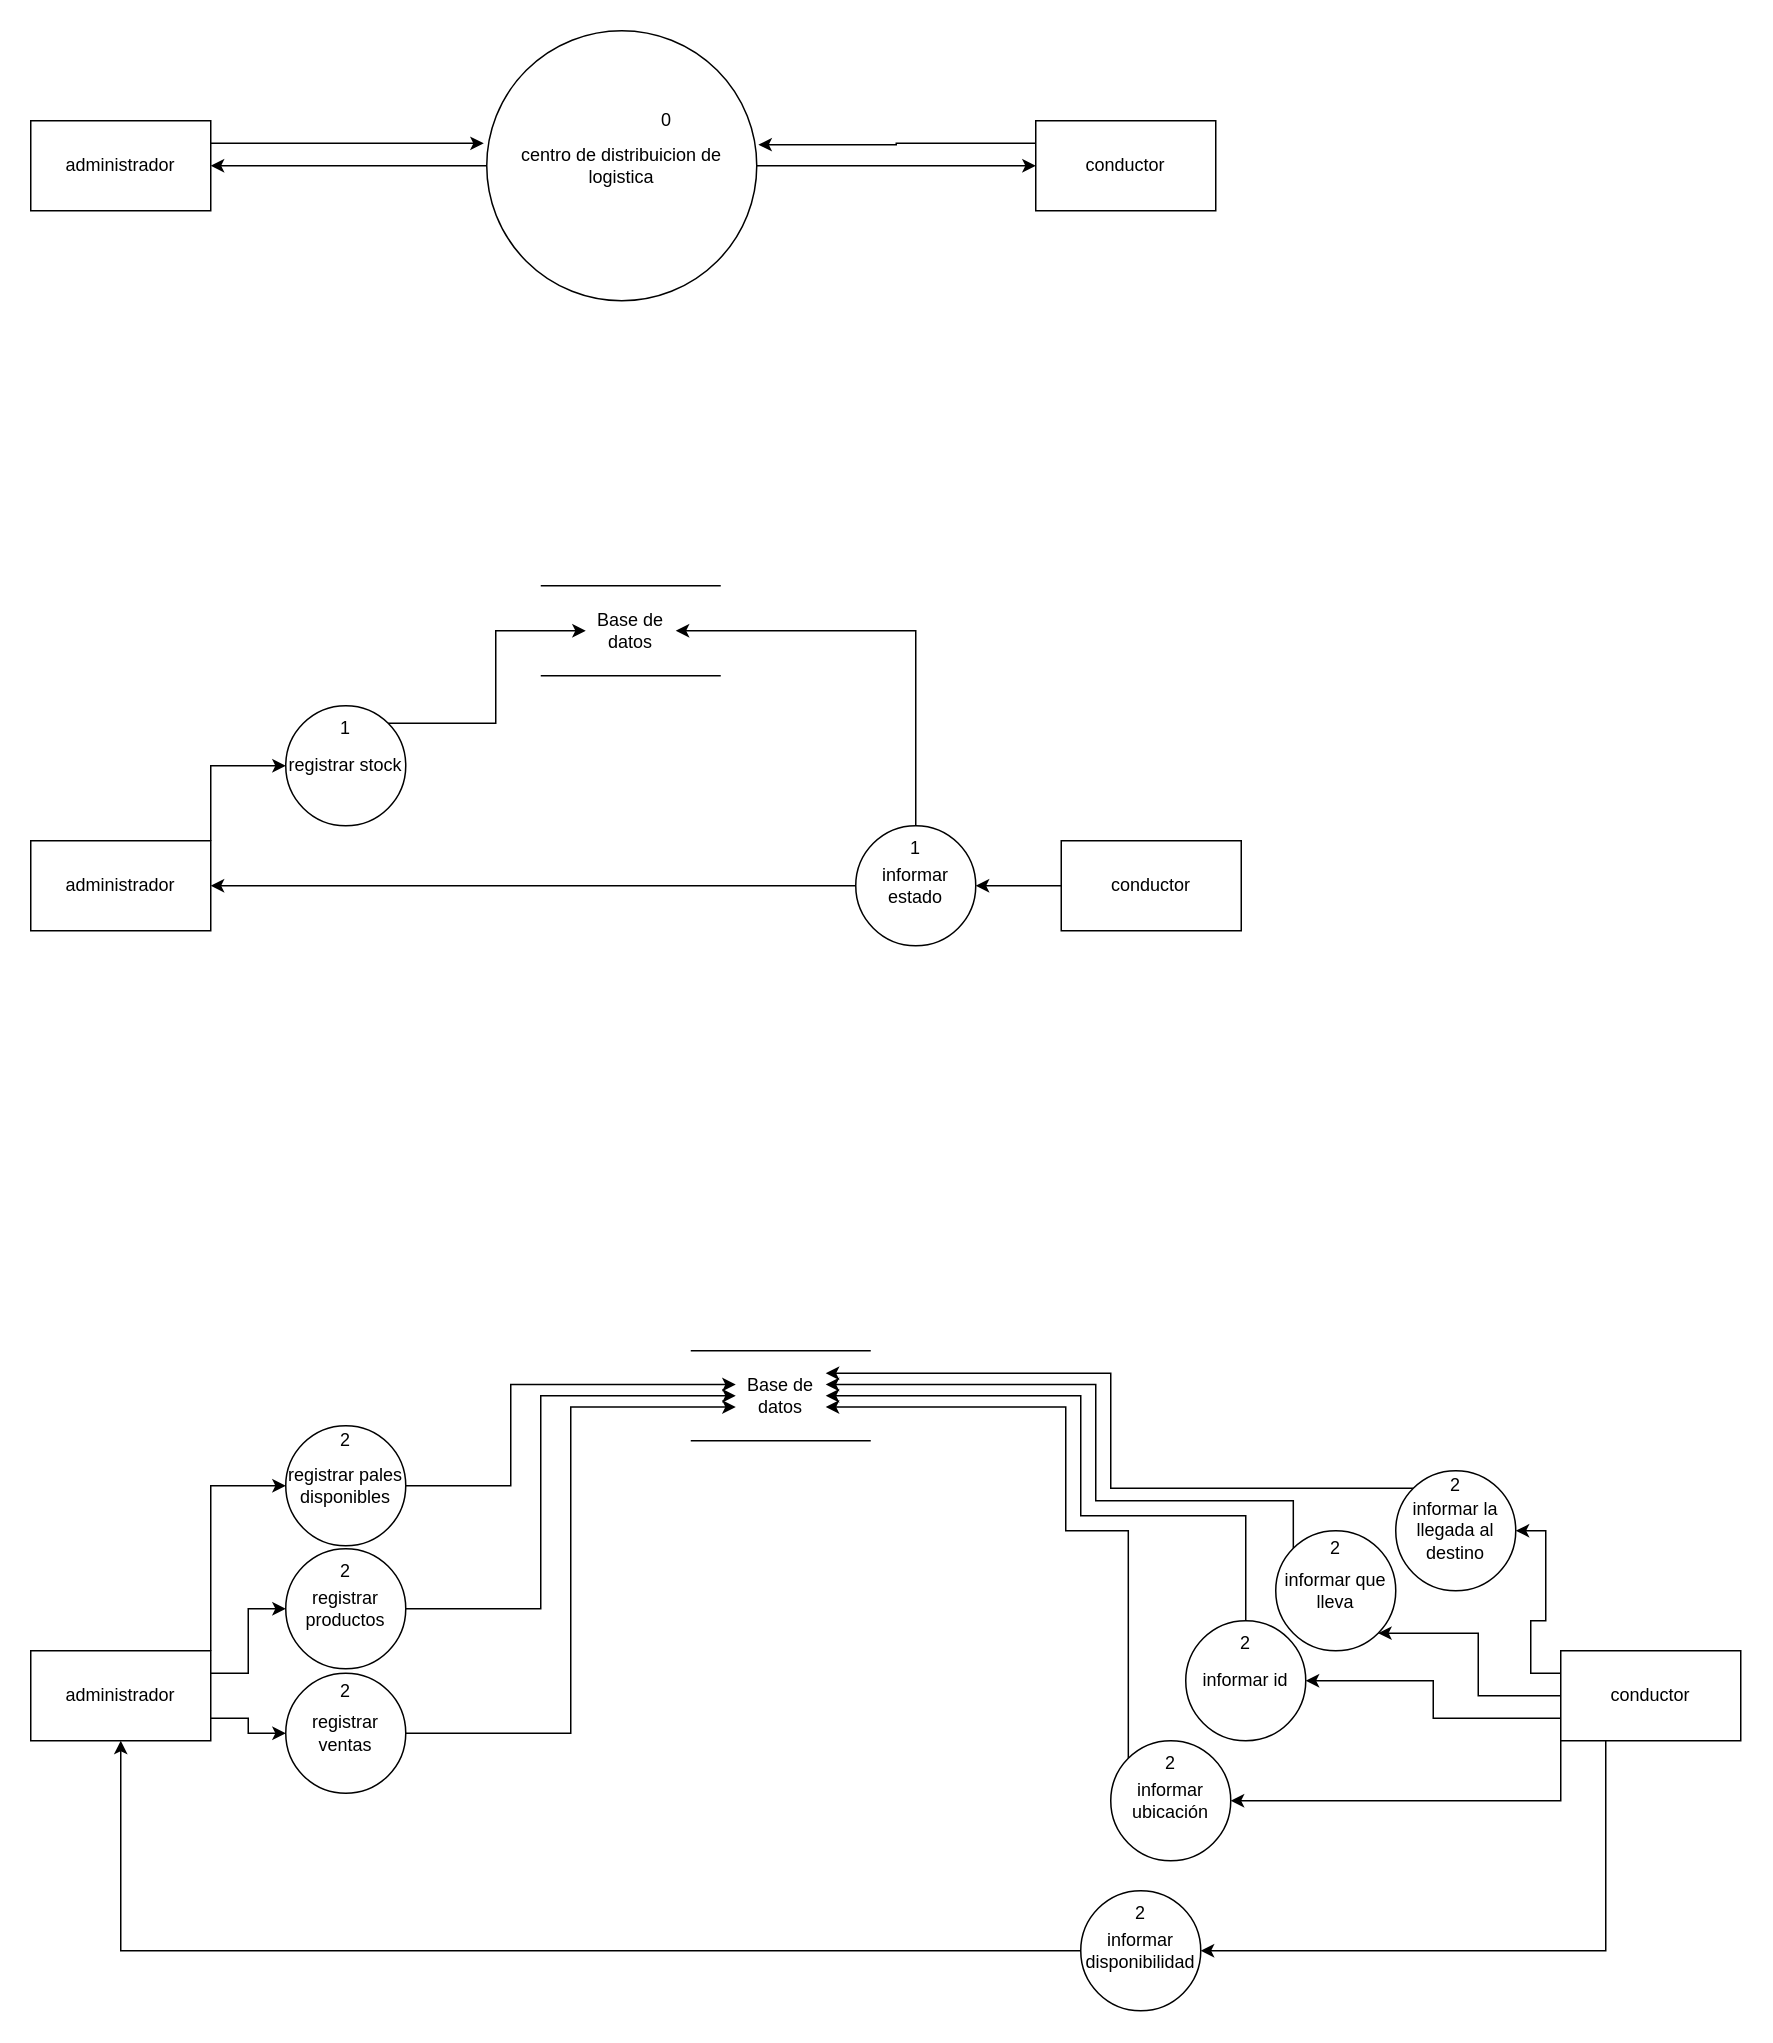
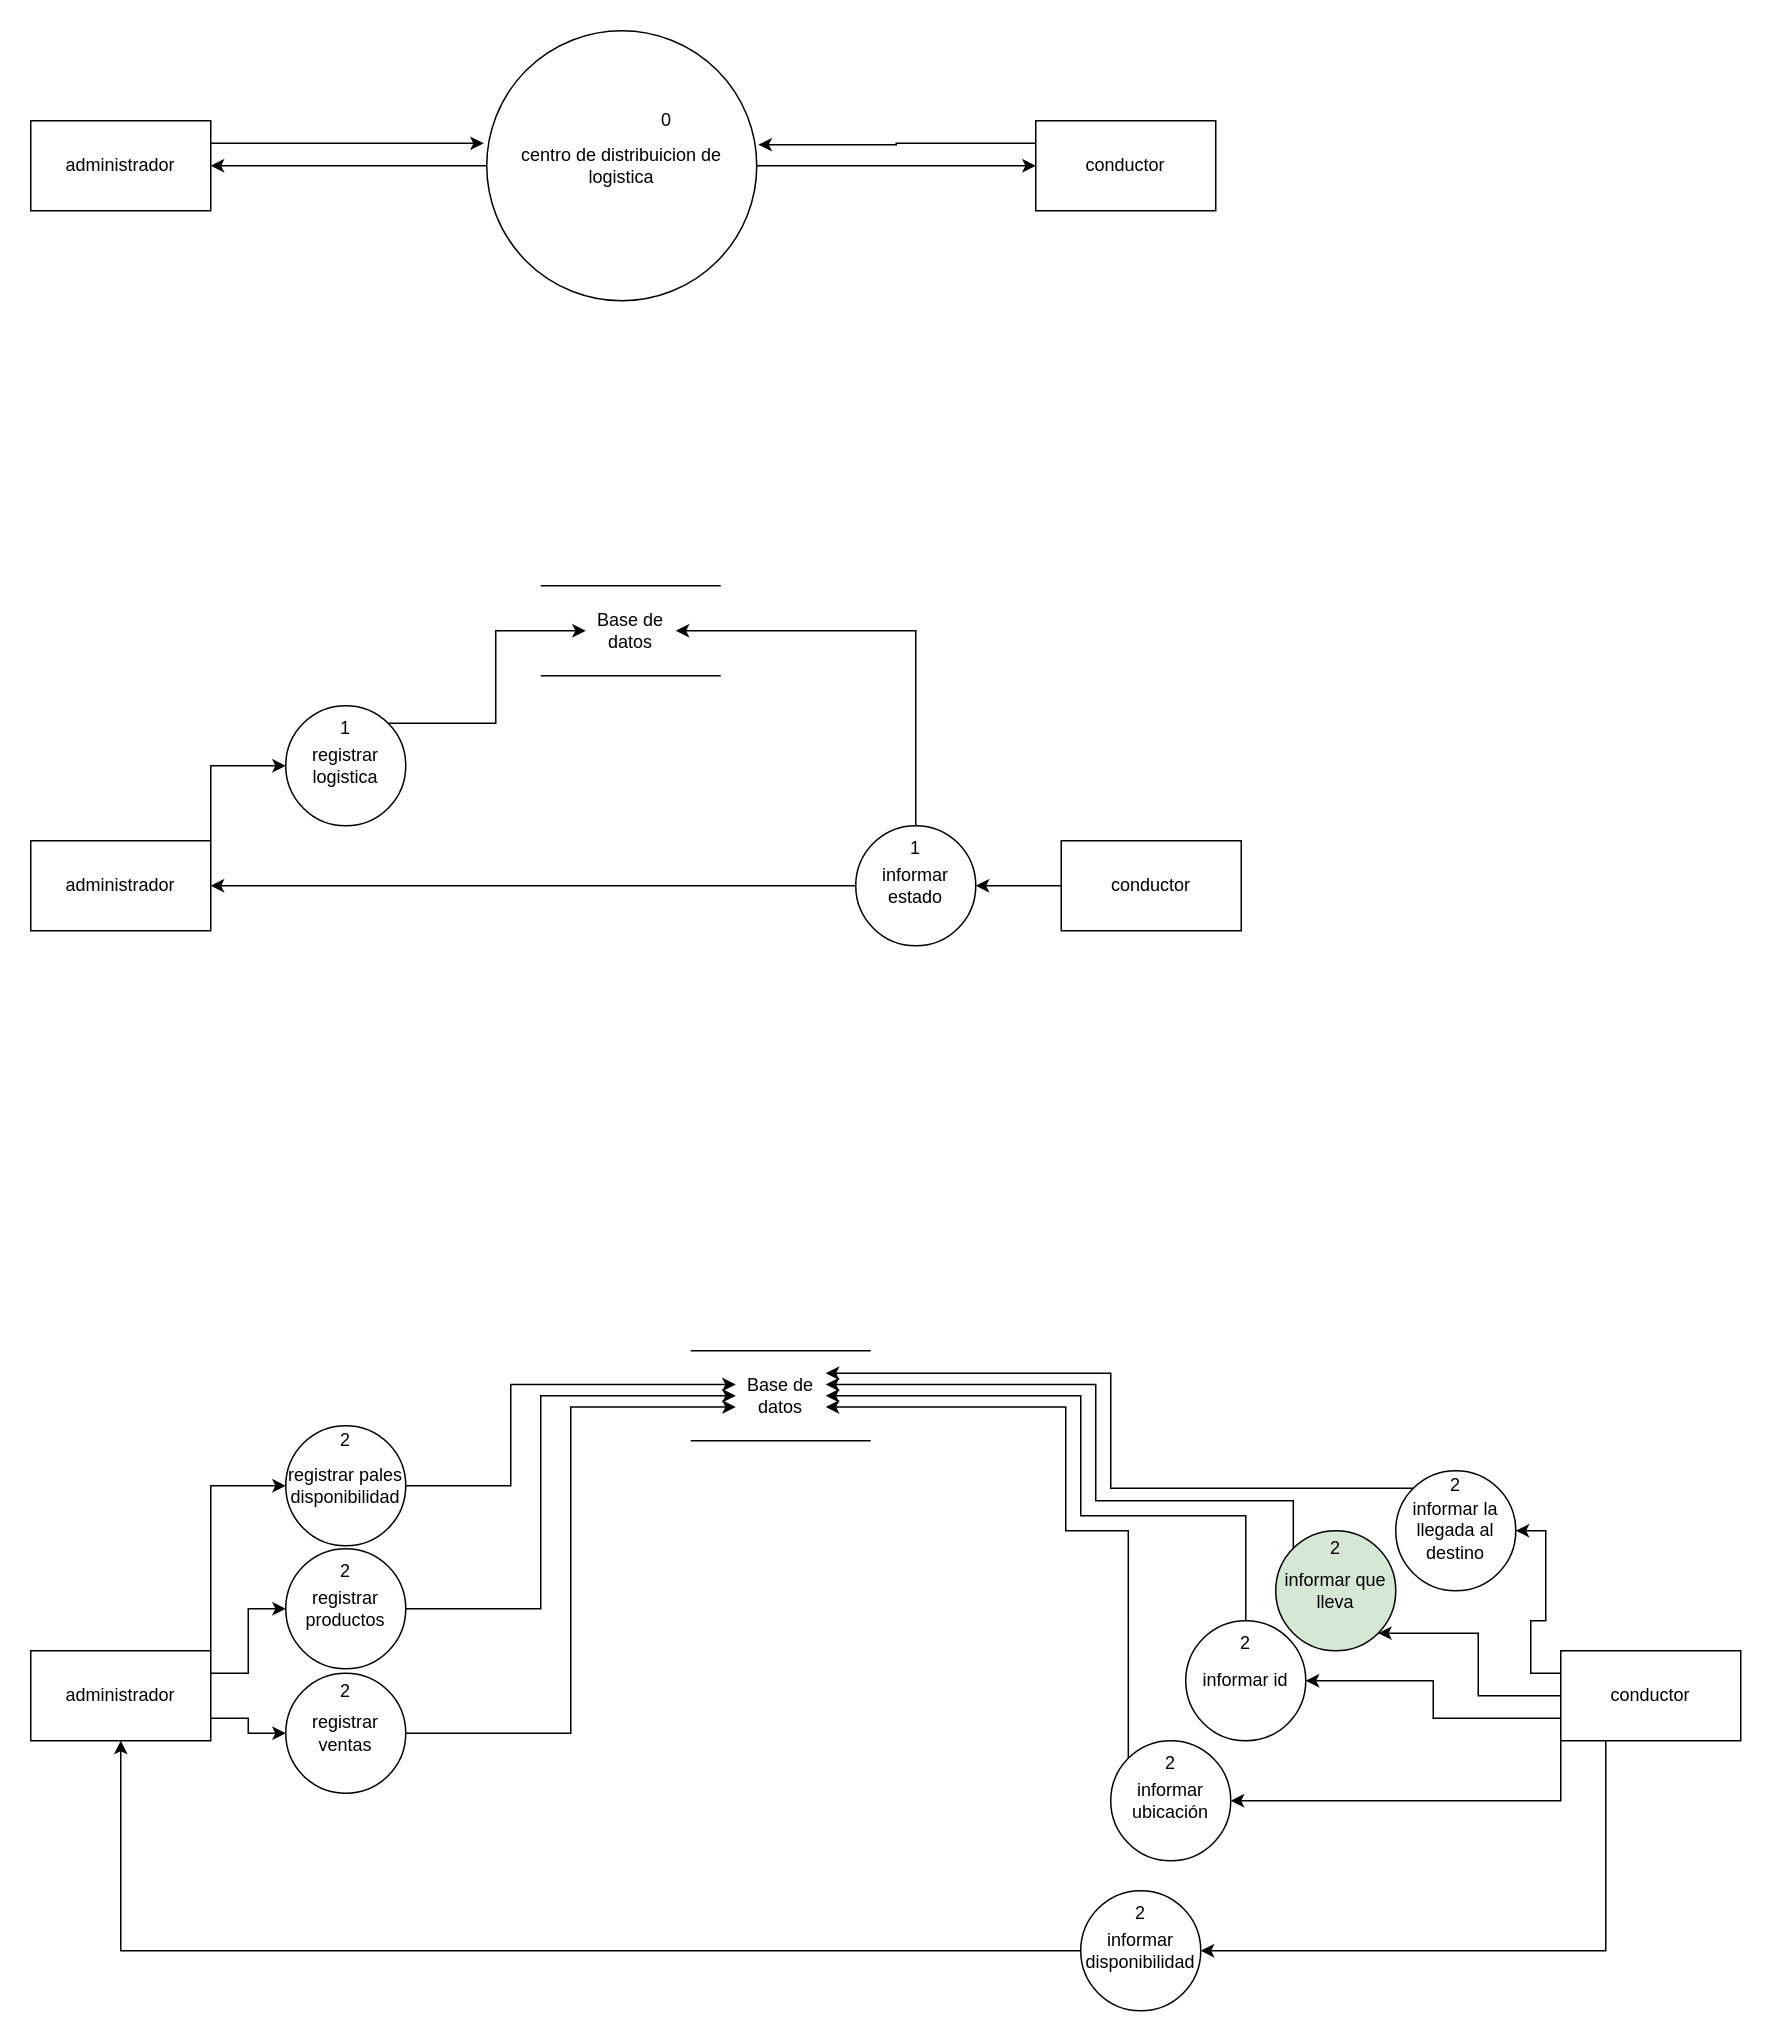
(346, 766) -> (346, 766)
(346, 1486) -> (346, 1486)
(1336, 1591) -> (1336, 1591)
